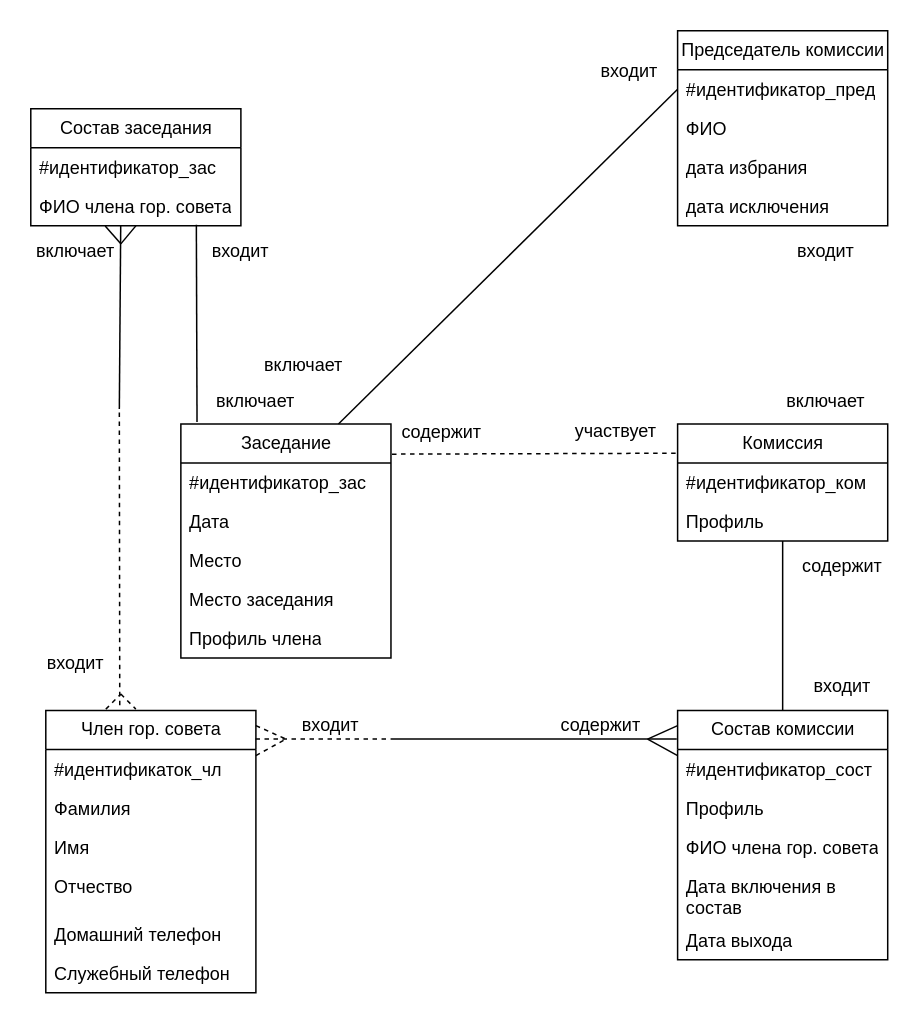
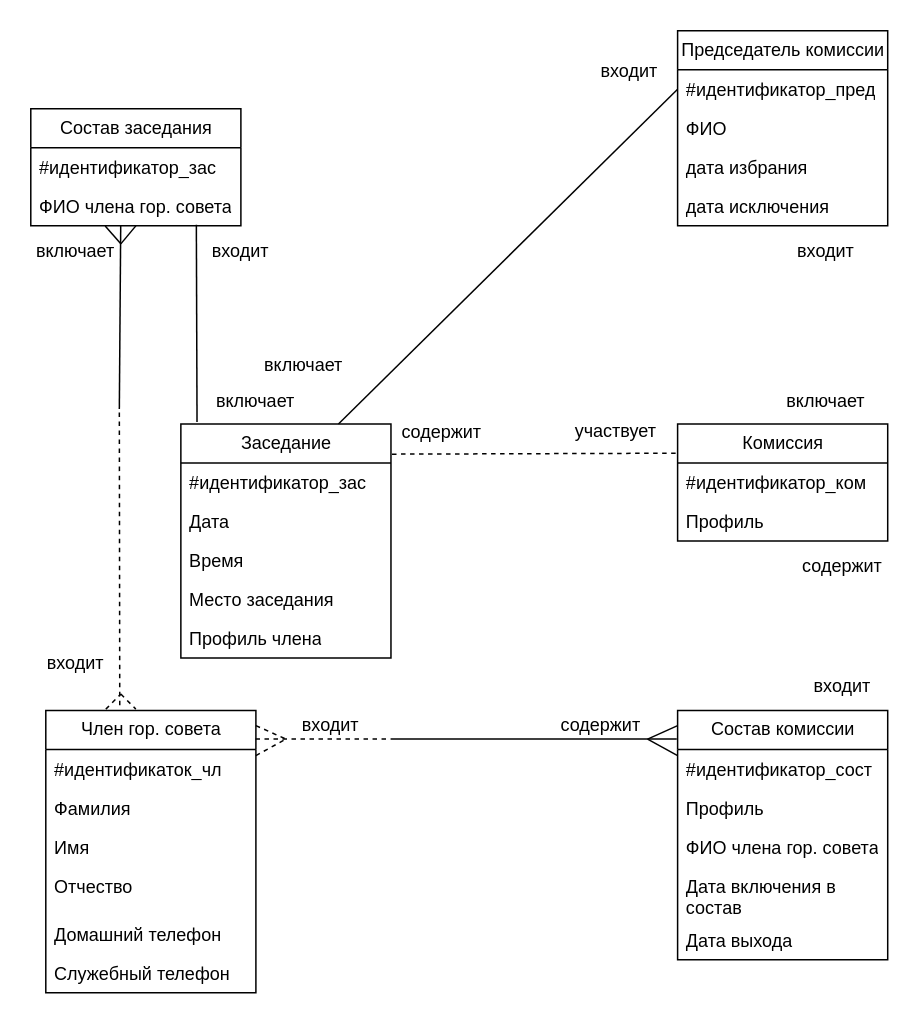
(215, 562) -> (215, 562)
(782, 625) -> none
